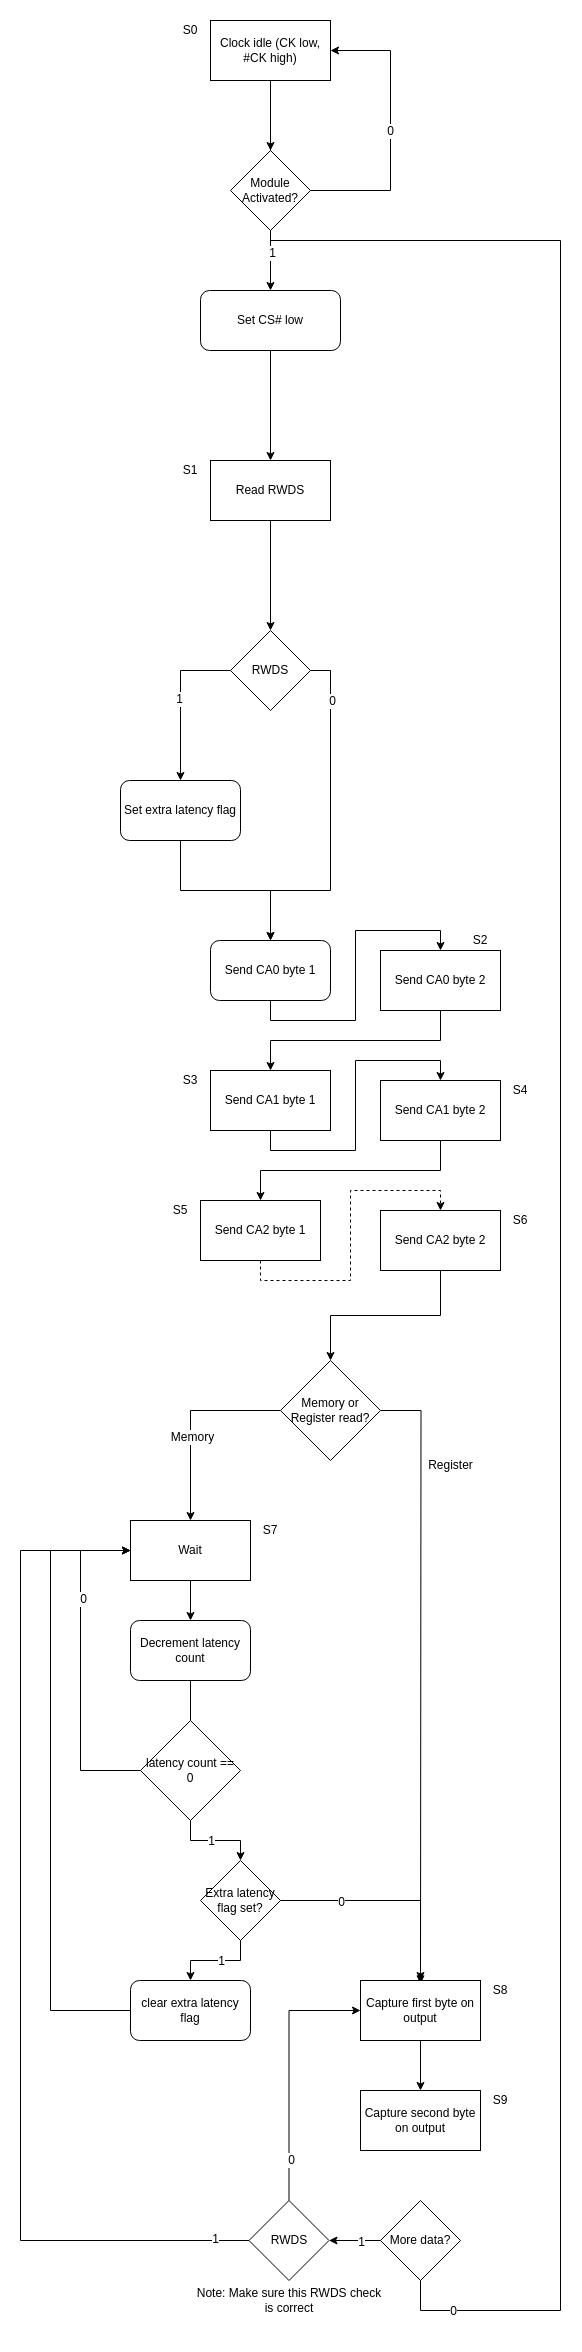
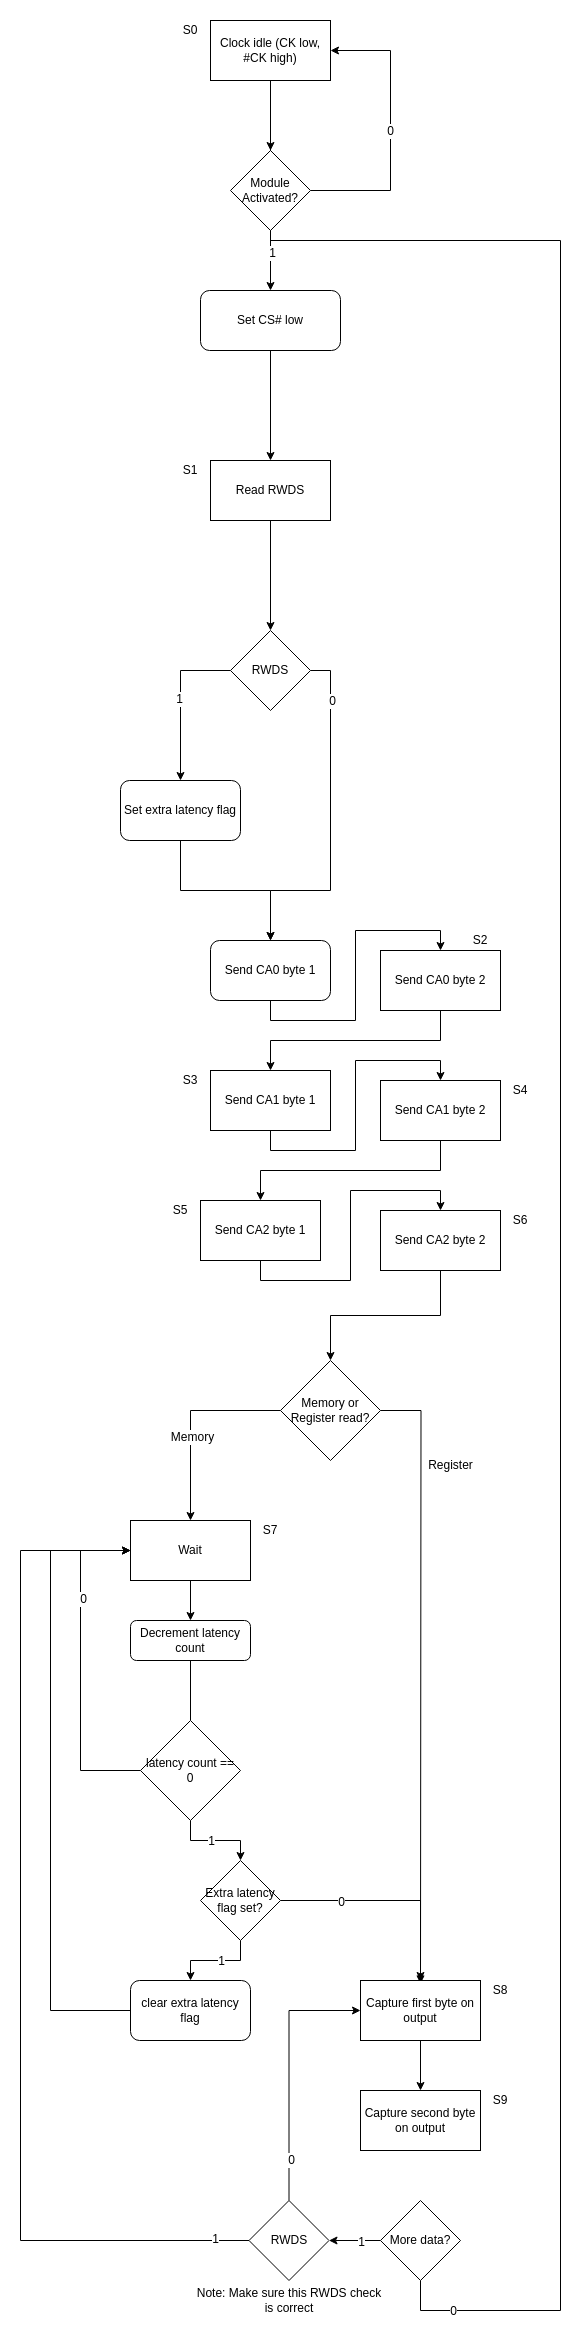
(351, 1240) -> (351, 1240)
(191, 1651) -> (191, 1641)
